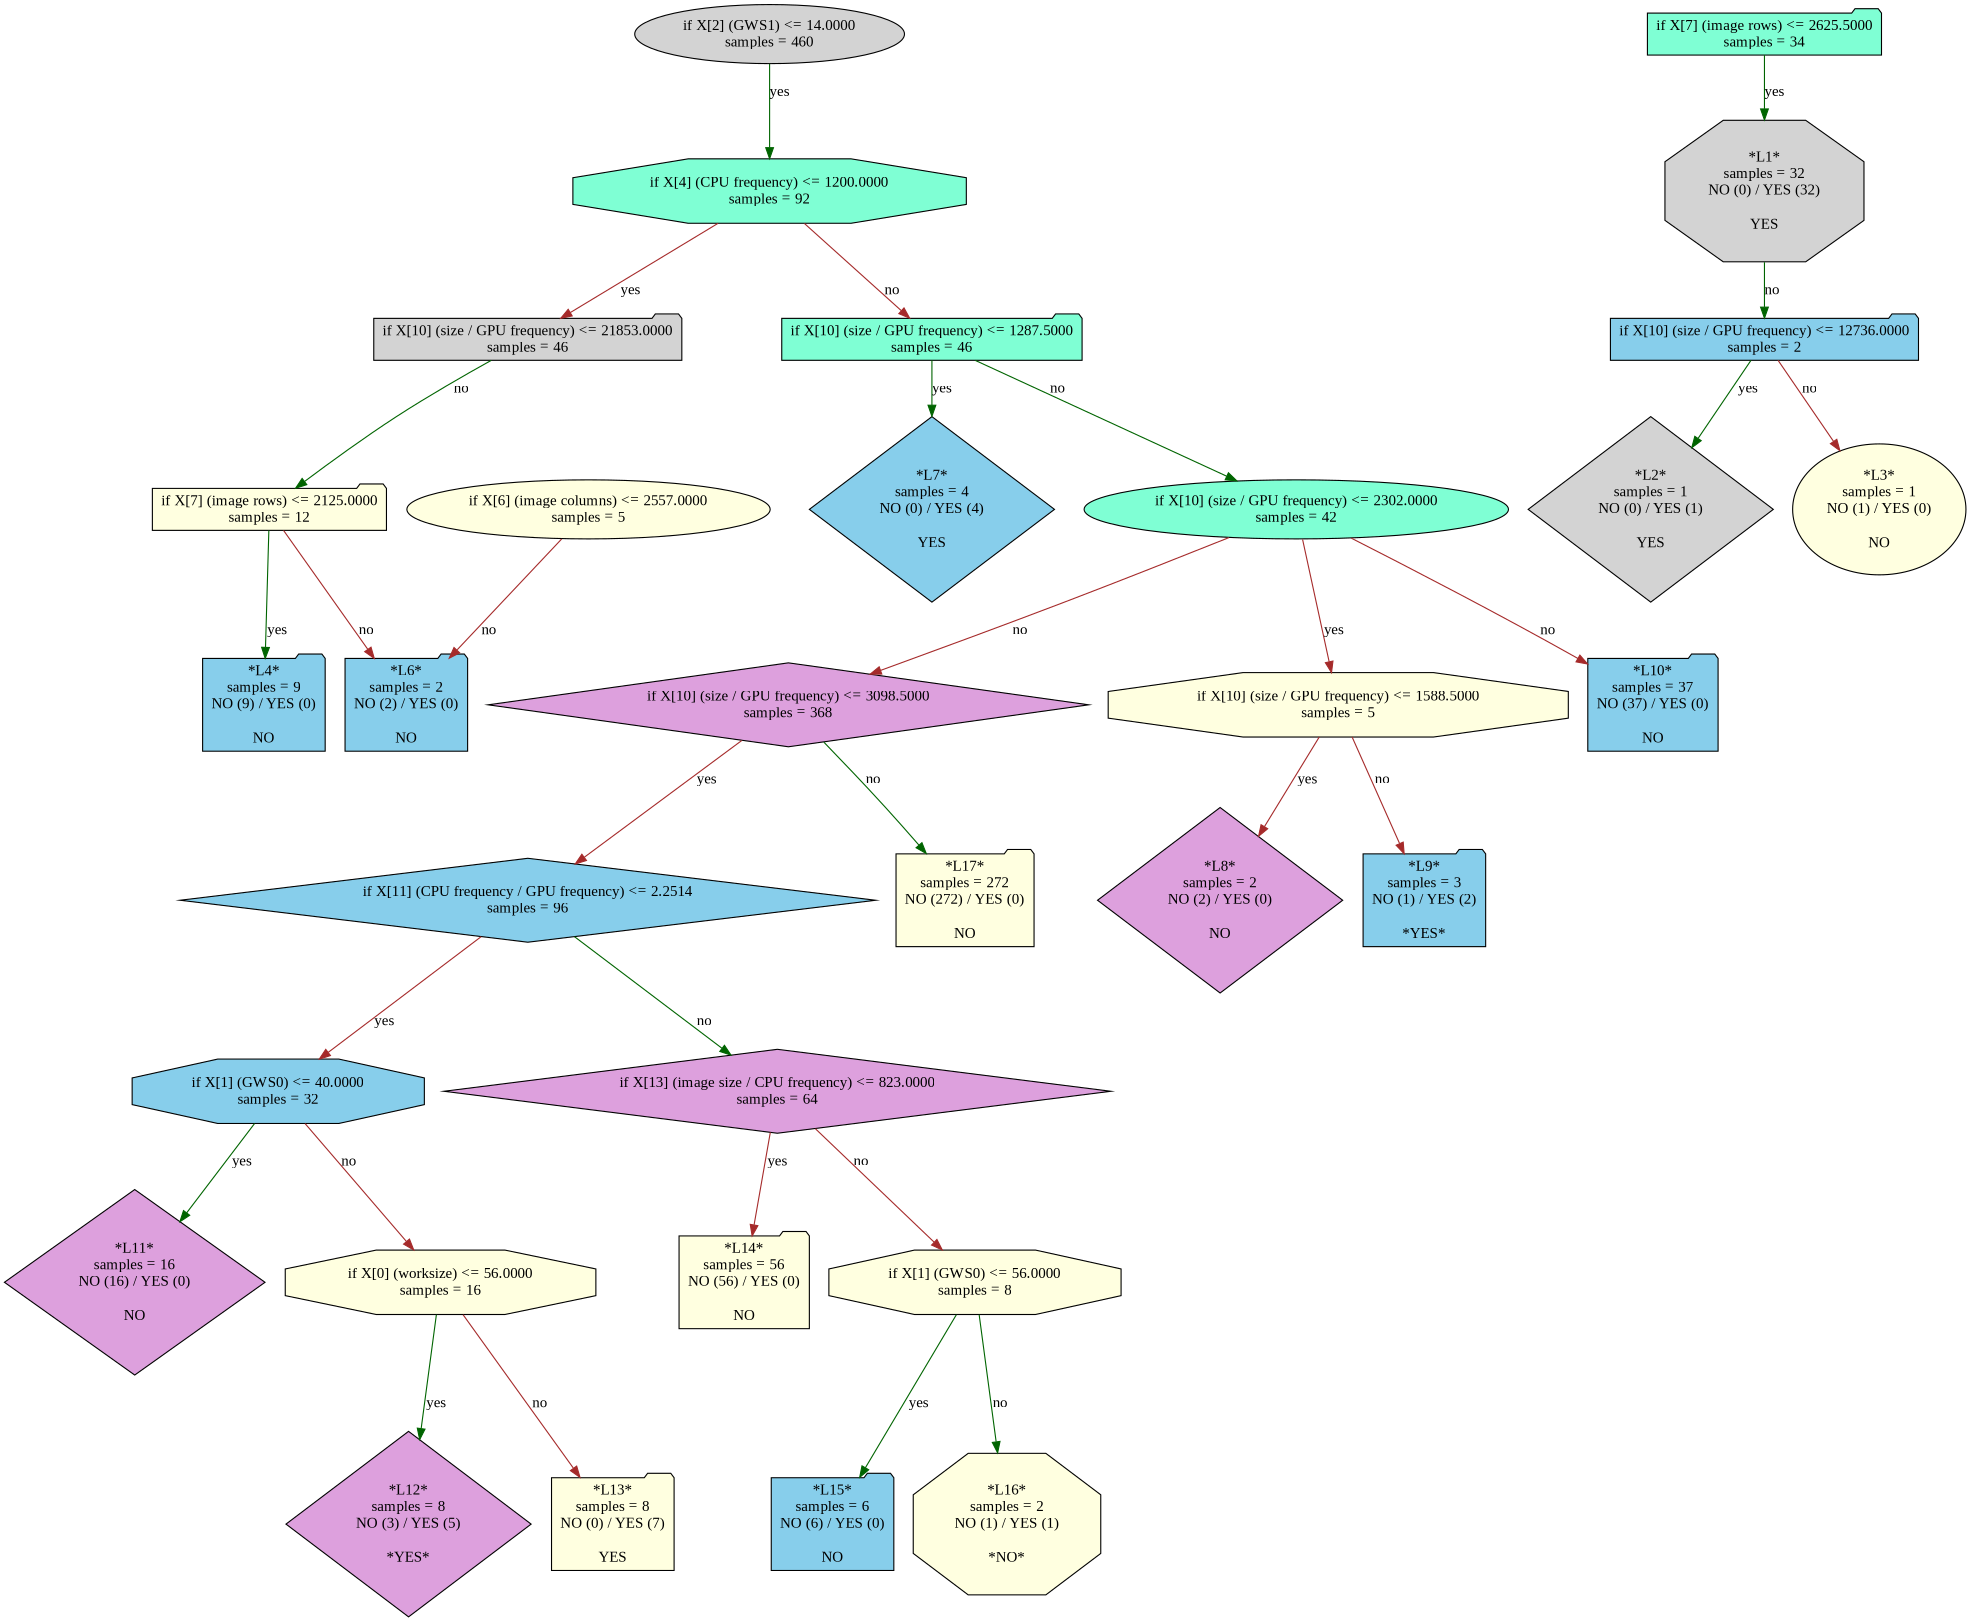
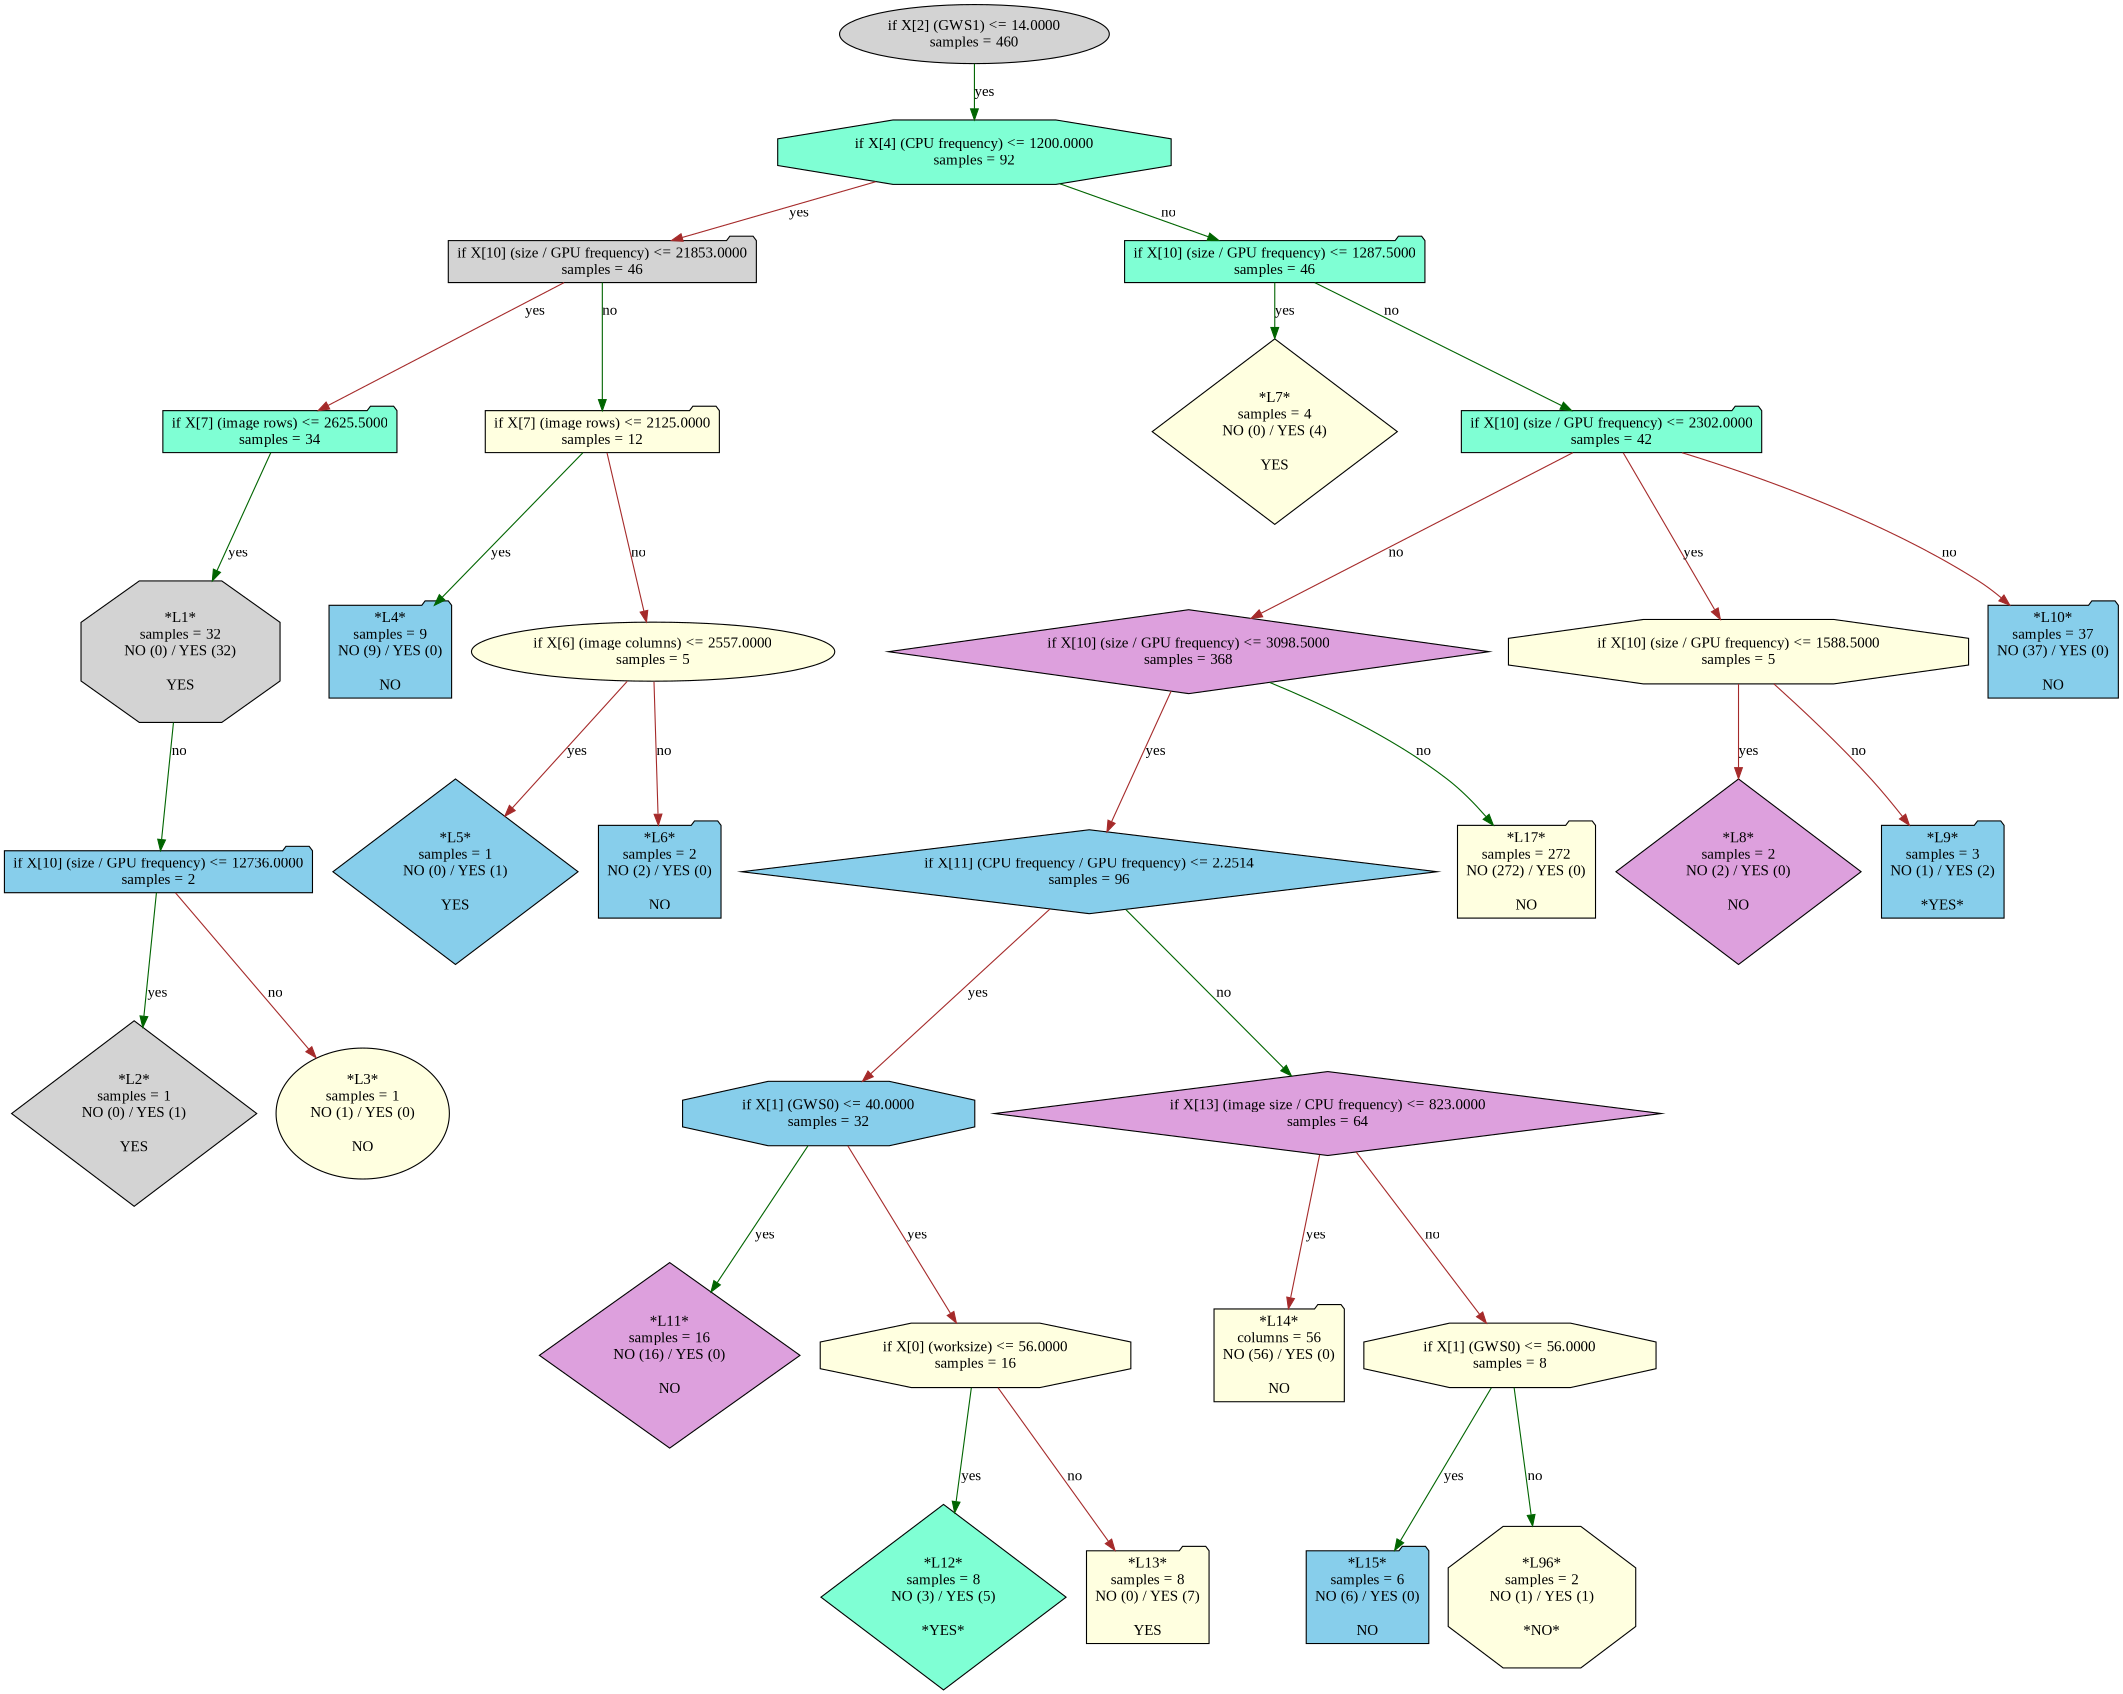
(853, 267) -> (1134, 210)
none -> (446, 344)
(932, 509) -> (1275, 432)
(1296, 509) -> (1612, 432)
(326, 590) -> (625, 532)
none -> (455, 872)
(349, 1161) -> (918, 1234)
(744, 1282) -> (1279, 1355)
(409, 1524) -> (944, 1597)
(1007, 1524) -> (1542, 1597)
